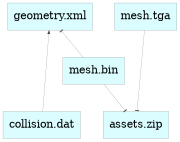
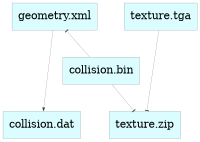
(146, 17) -> (161, 17)
(94, 71) -> (101, 71)
(46, 73) -> (48, 69)
(136, 125) -> (145, 125)
